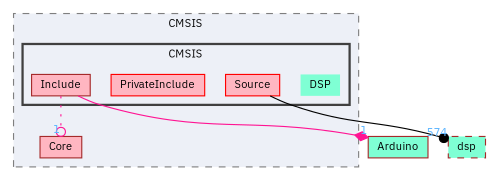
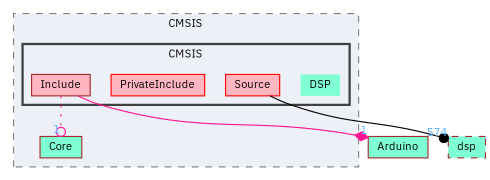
(61, 147) -> (61, 147)
